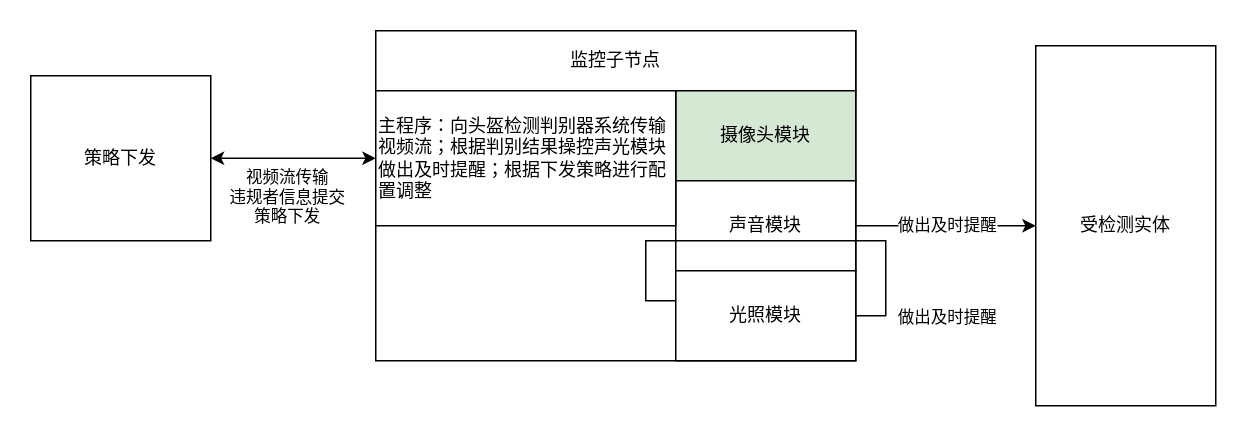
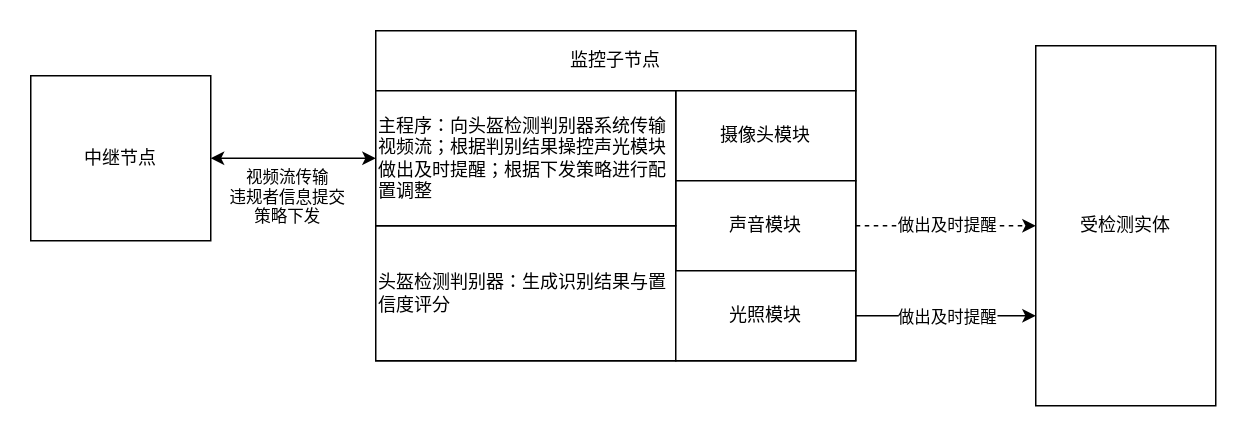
(766, 136) -> (766, 136)
(121, 158) -> (121, 158)
(878, 226) -> (878, 226)
(760, 241) -> (1011, 316)
none -> (526, 293)
